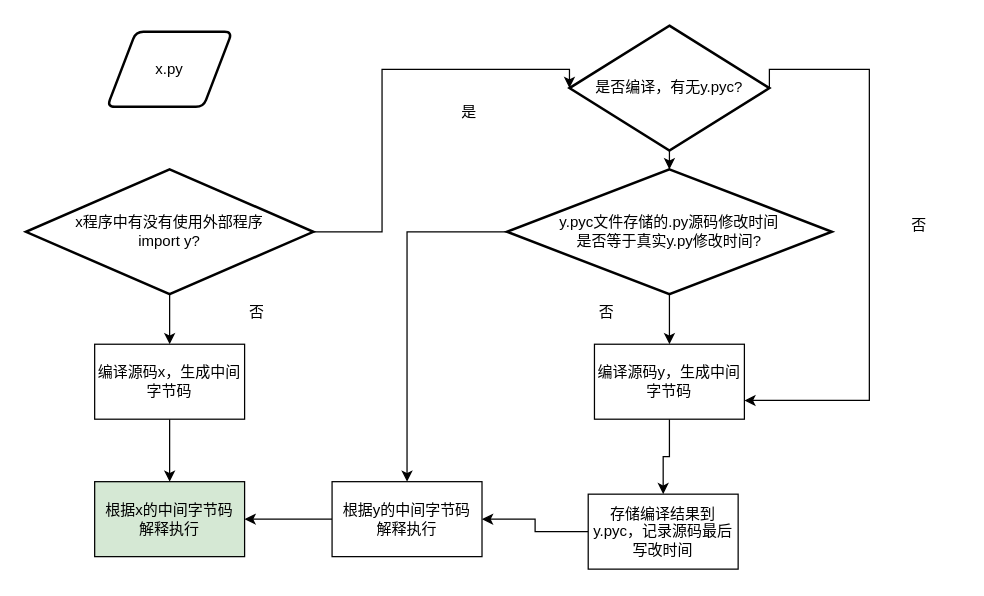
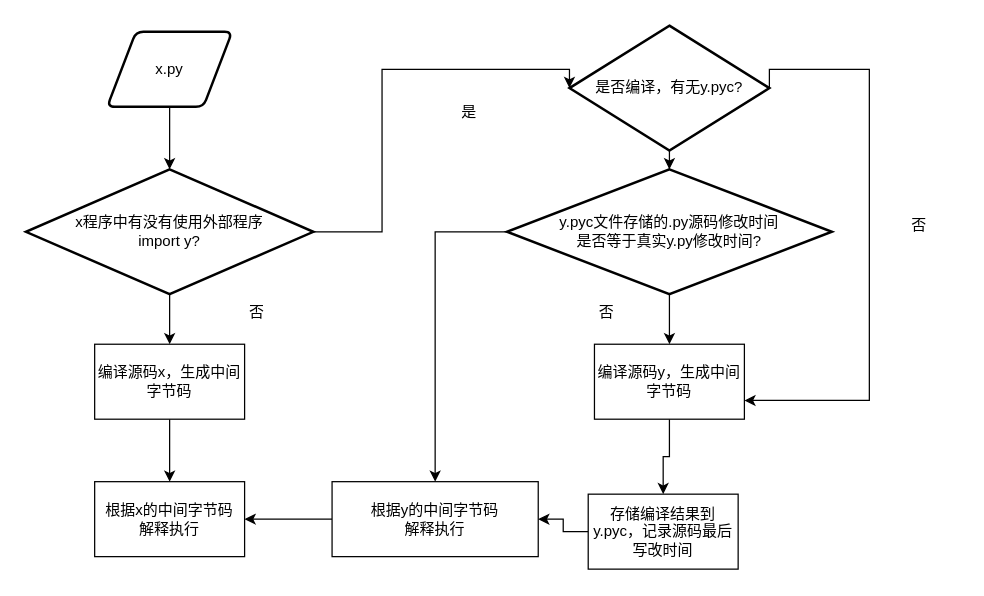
none -> (169, 134)
(169, 519) -> (169, 519)
(407, 519) -> (435, 519)
